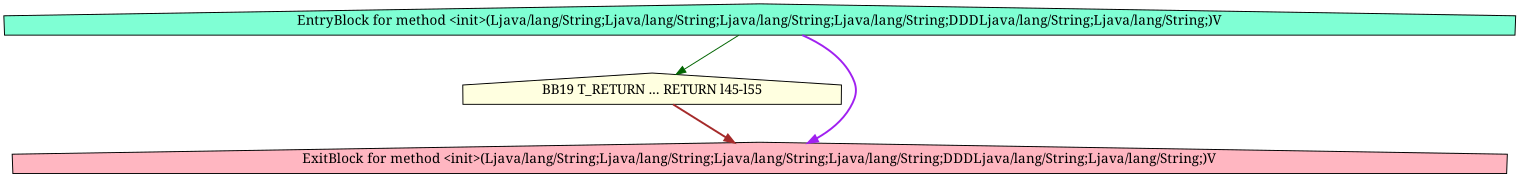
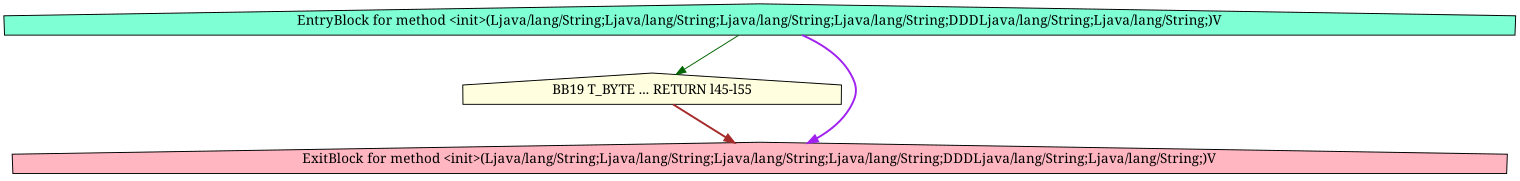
(652, 90) -> (652, 90)
